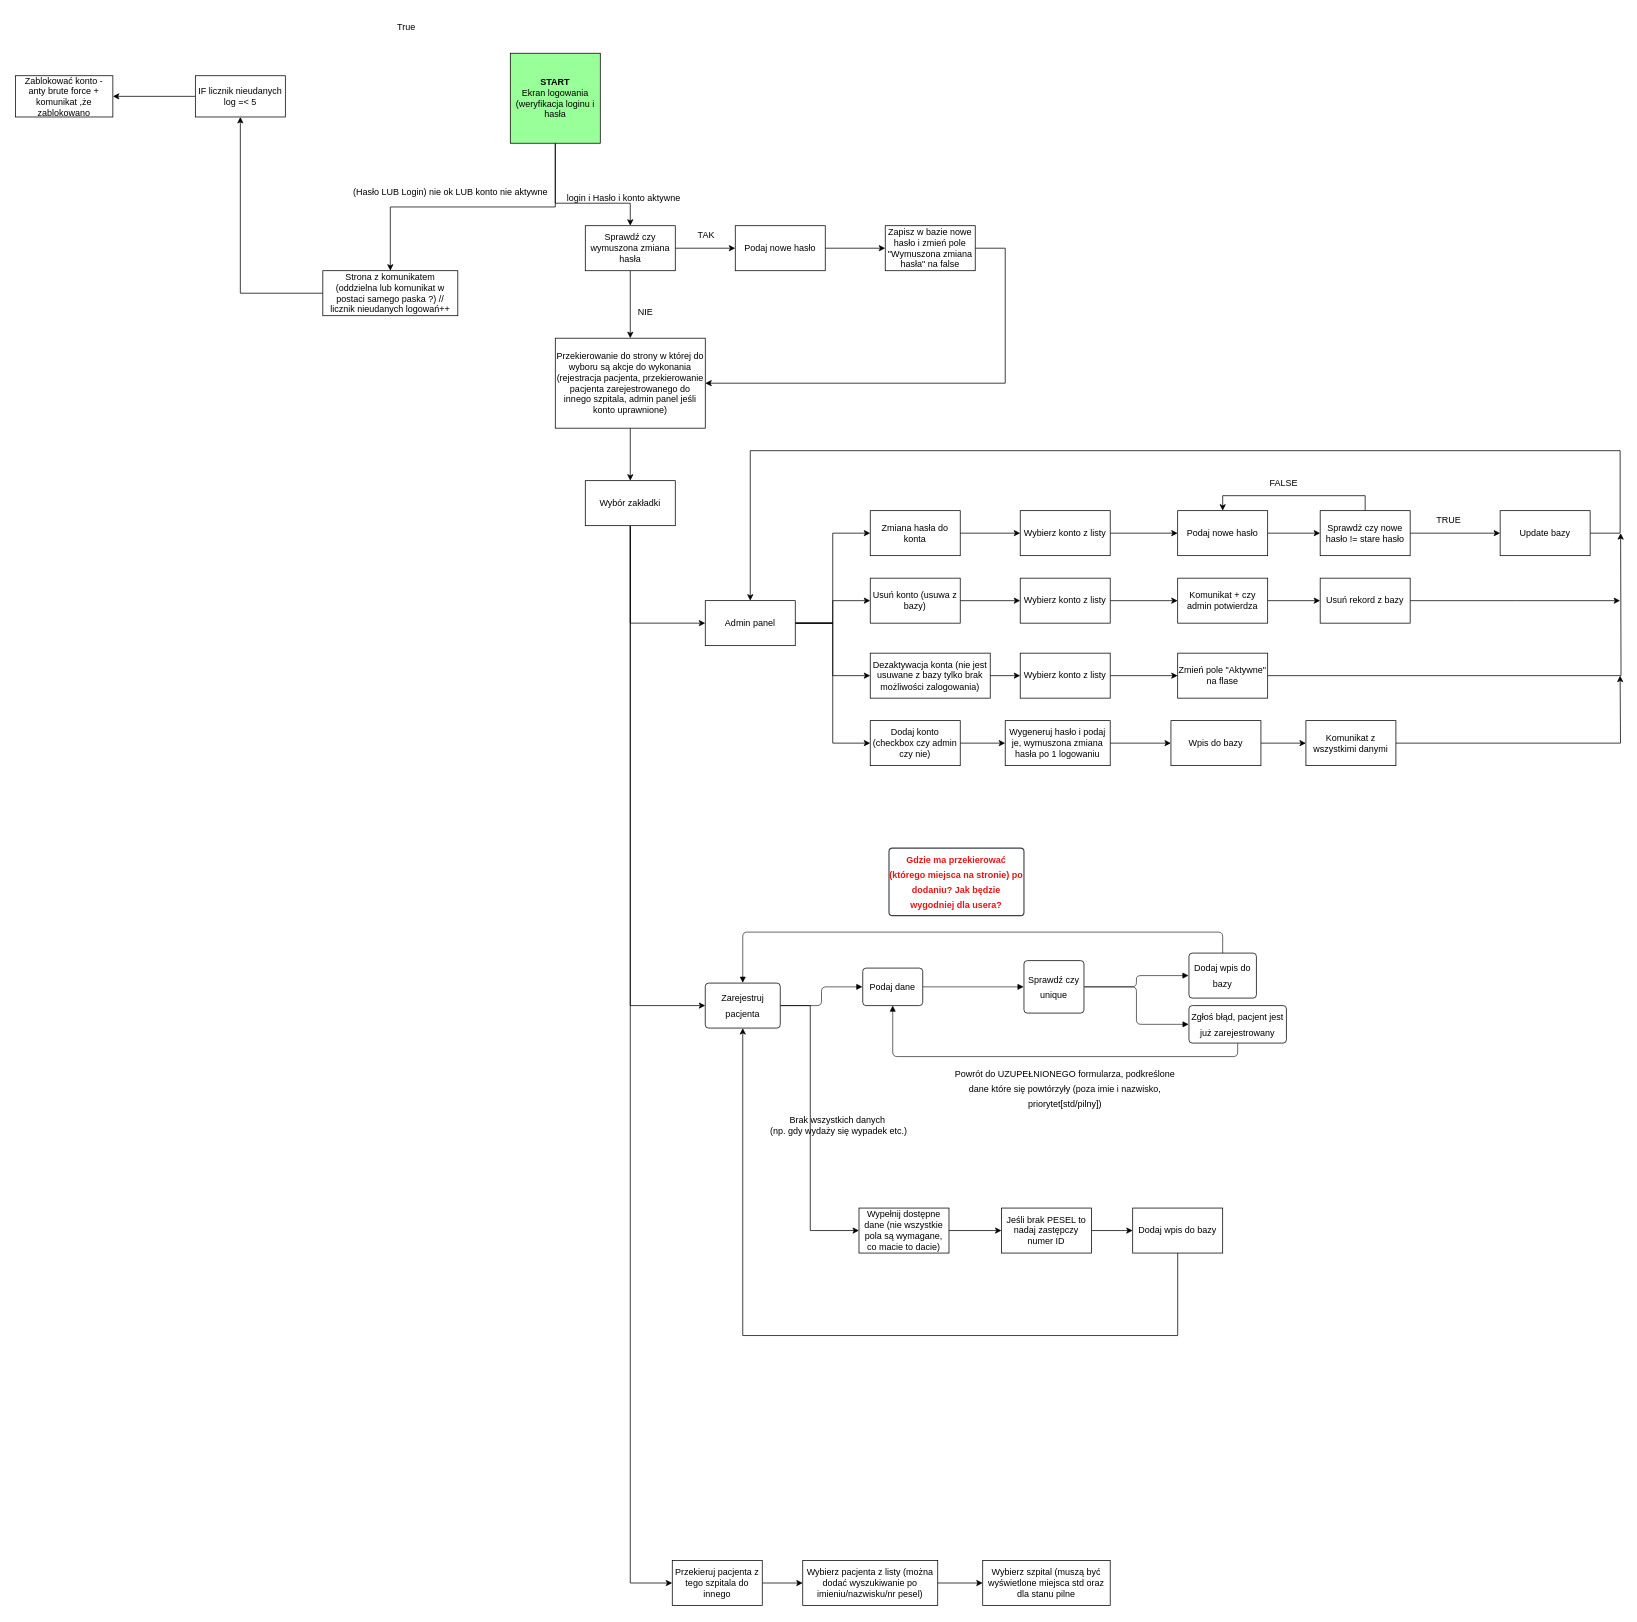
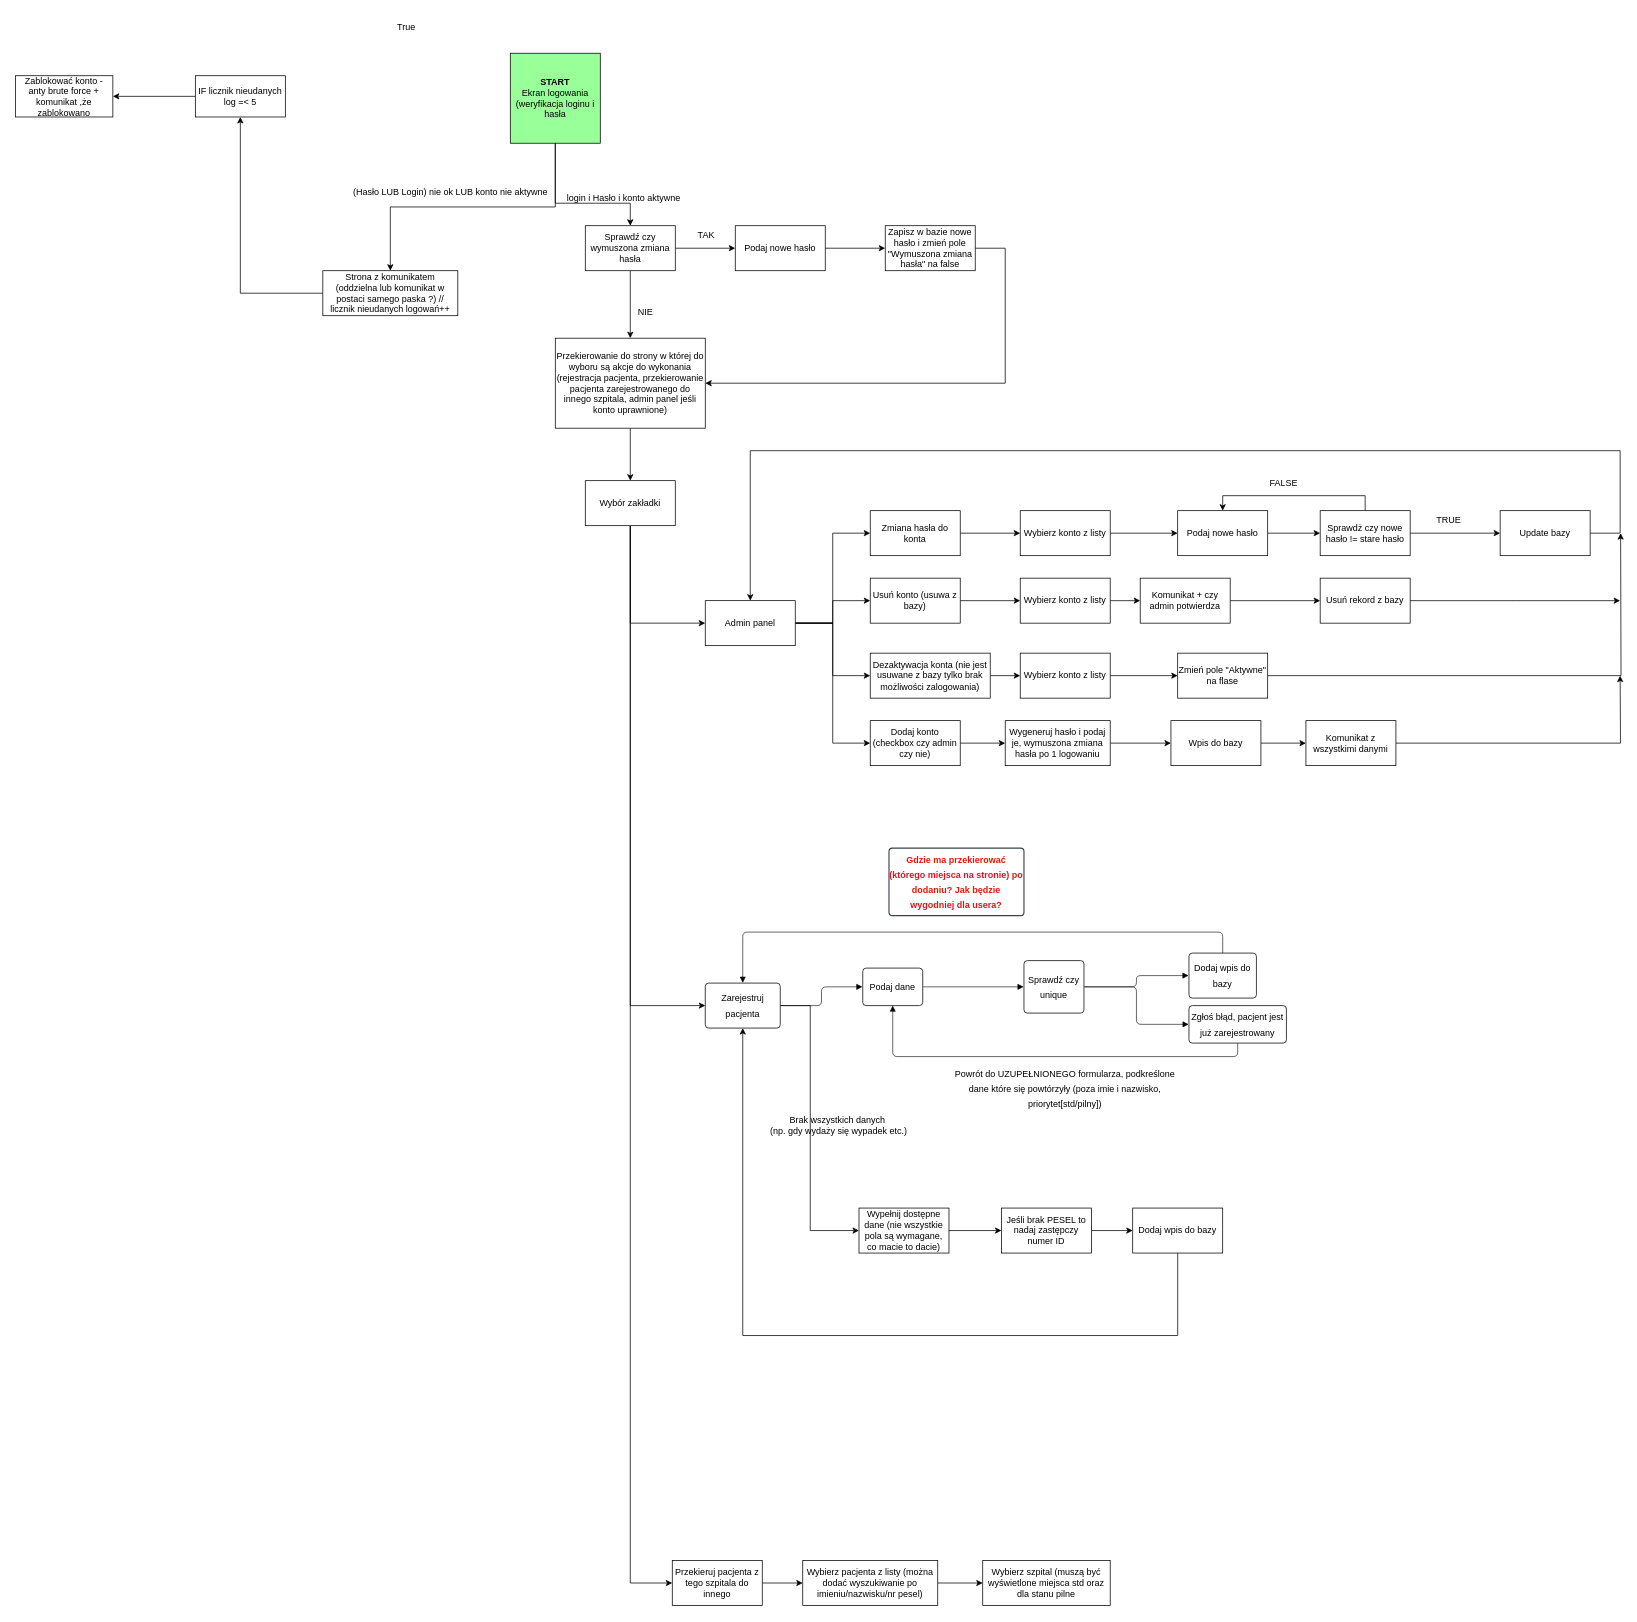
(1223, 600) -> (1185, 600)
